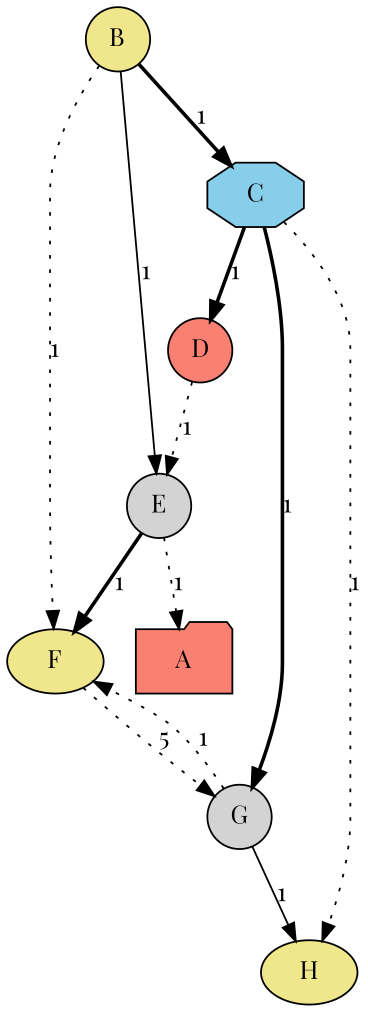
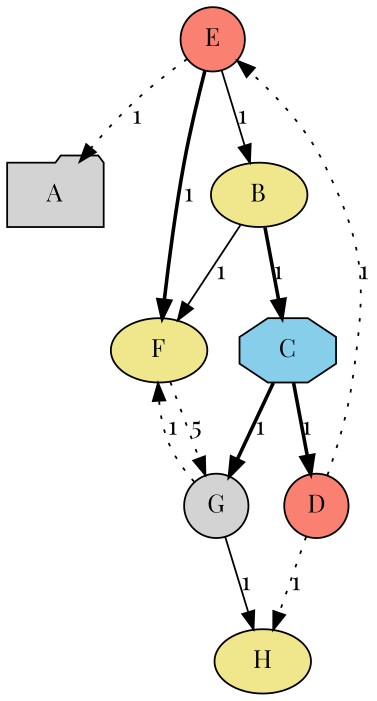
(118, 39) -> (259, 195)
(138, 264) -> (233, 108)
(50, 333) -> (214, 265)
(159, 506) -> (213, 39)
(350, 564) -> (293, 575)
(184, 661) -> (55, 195)
